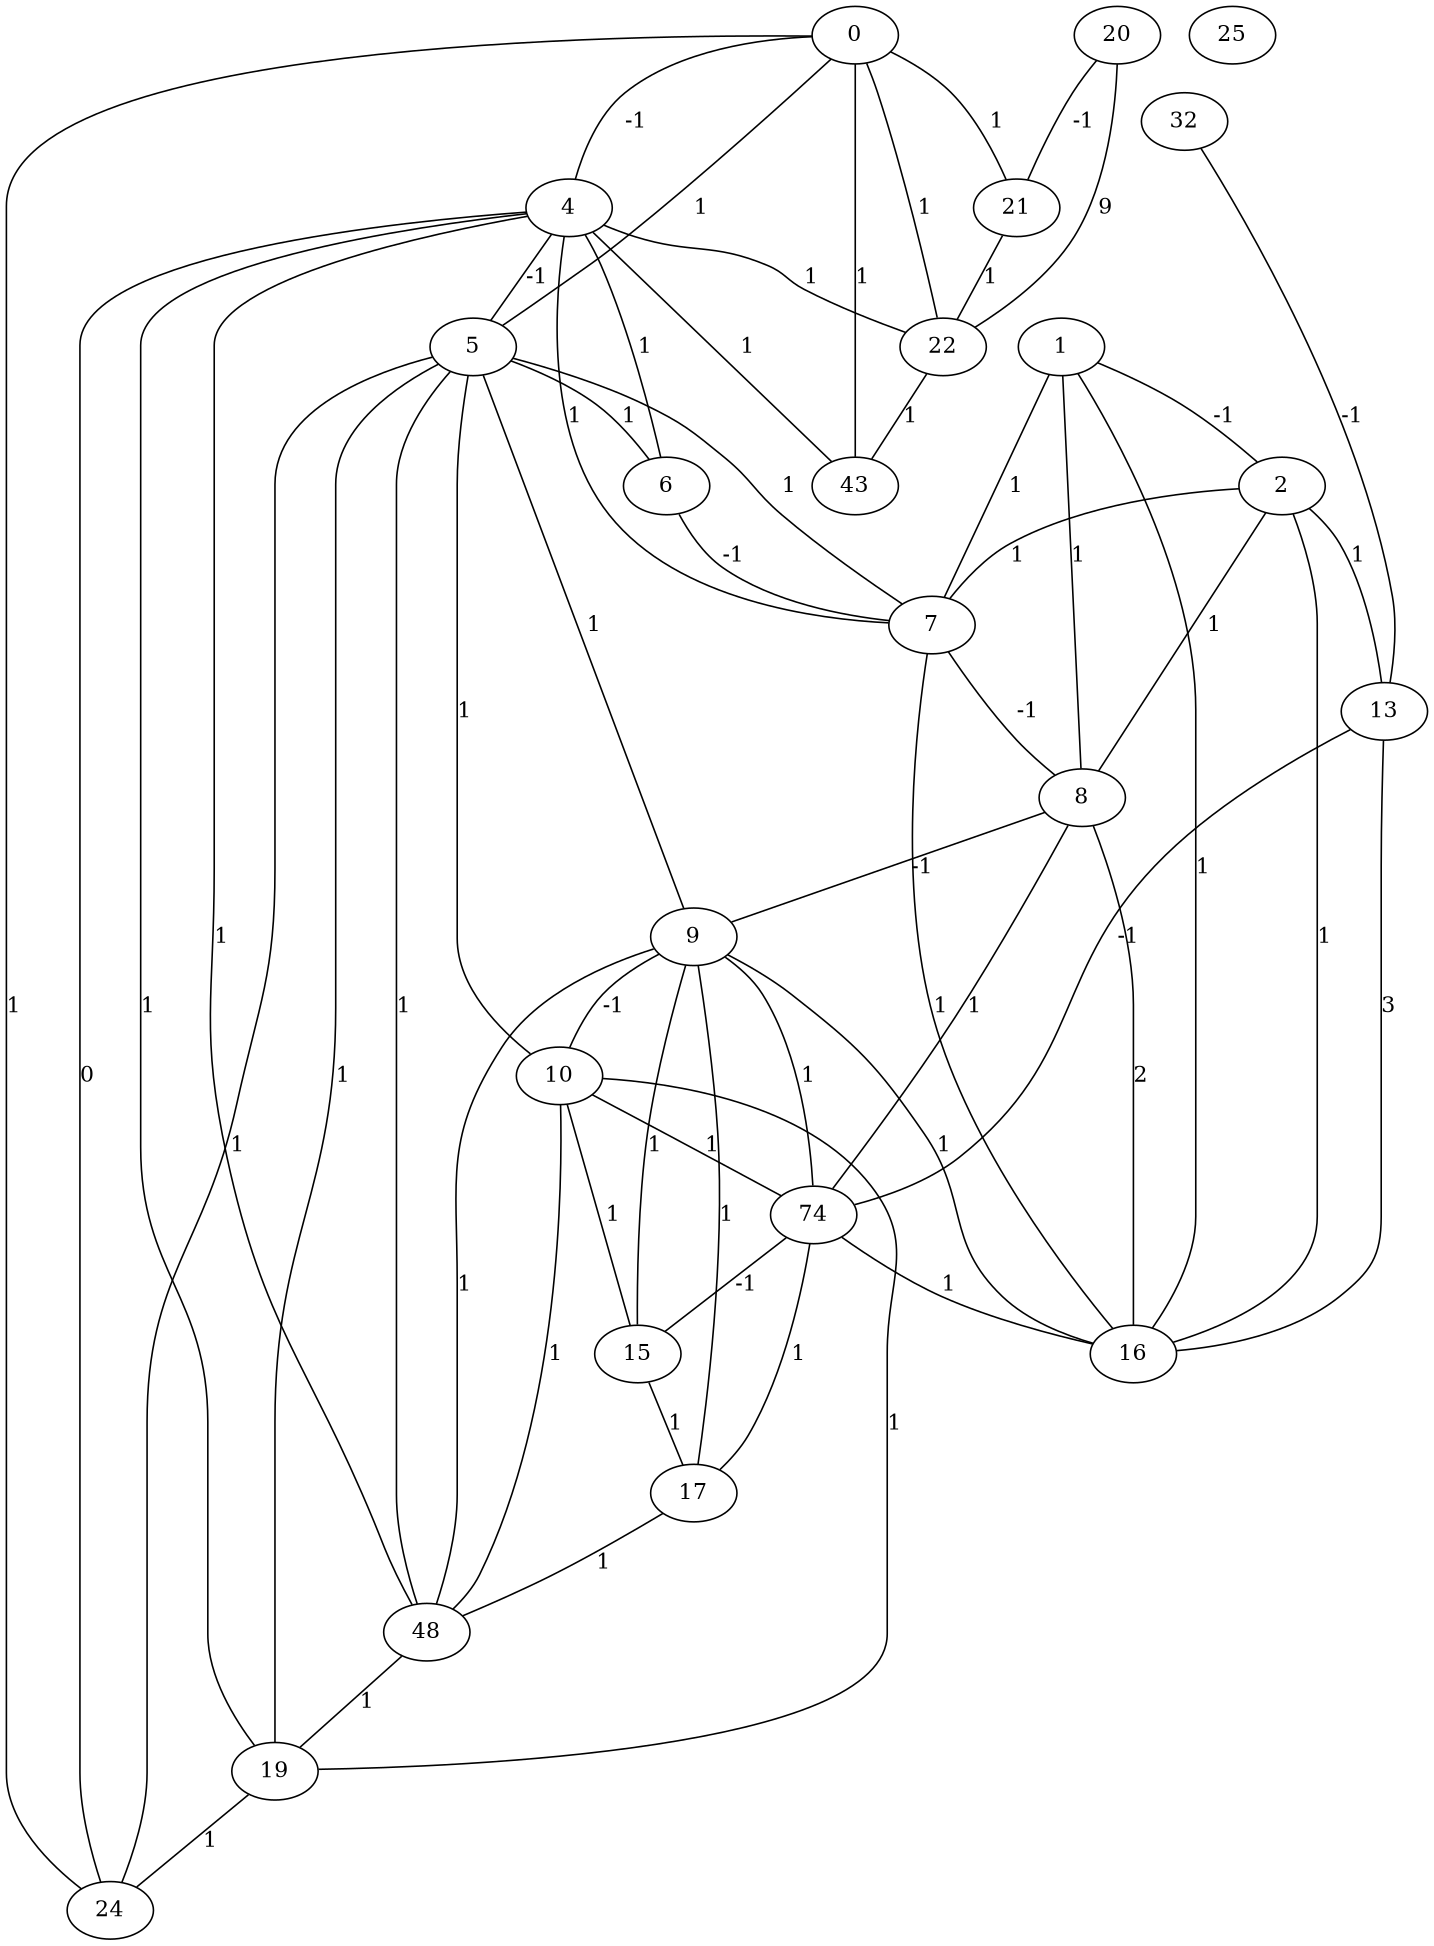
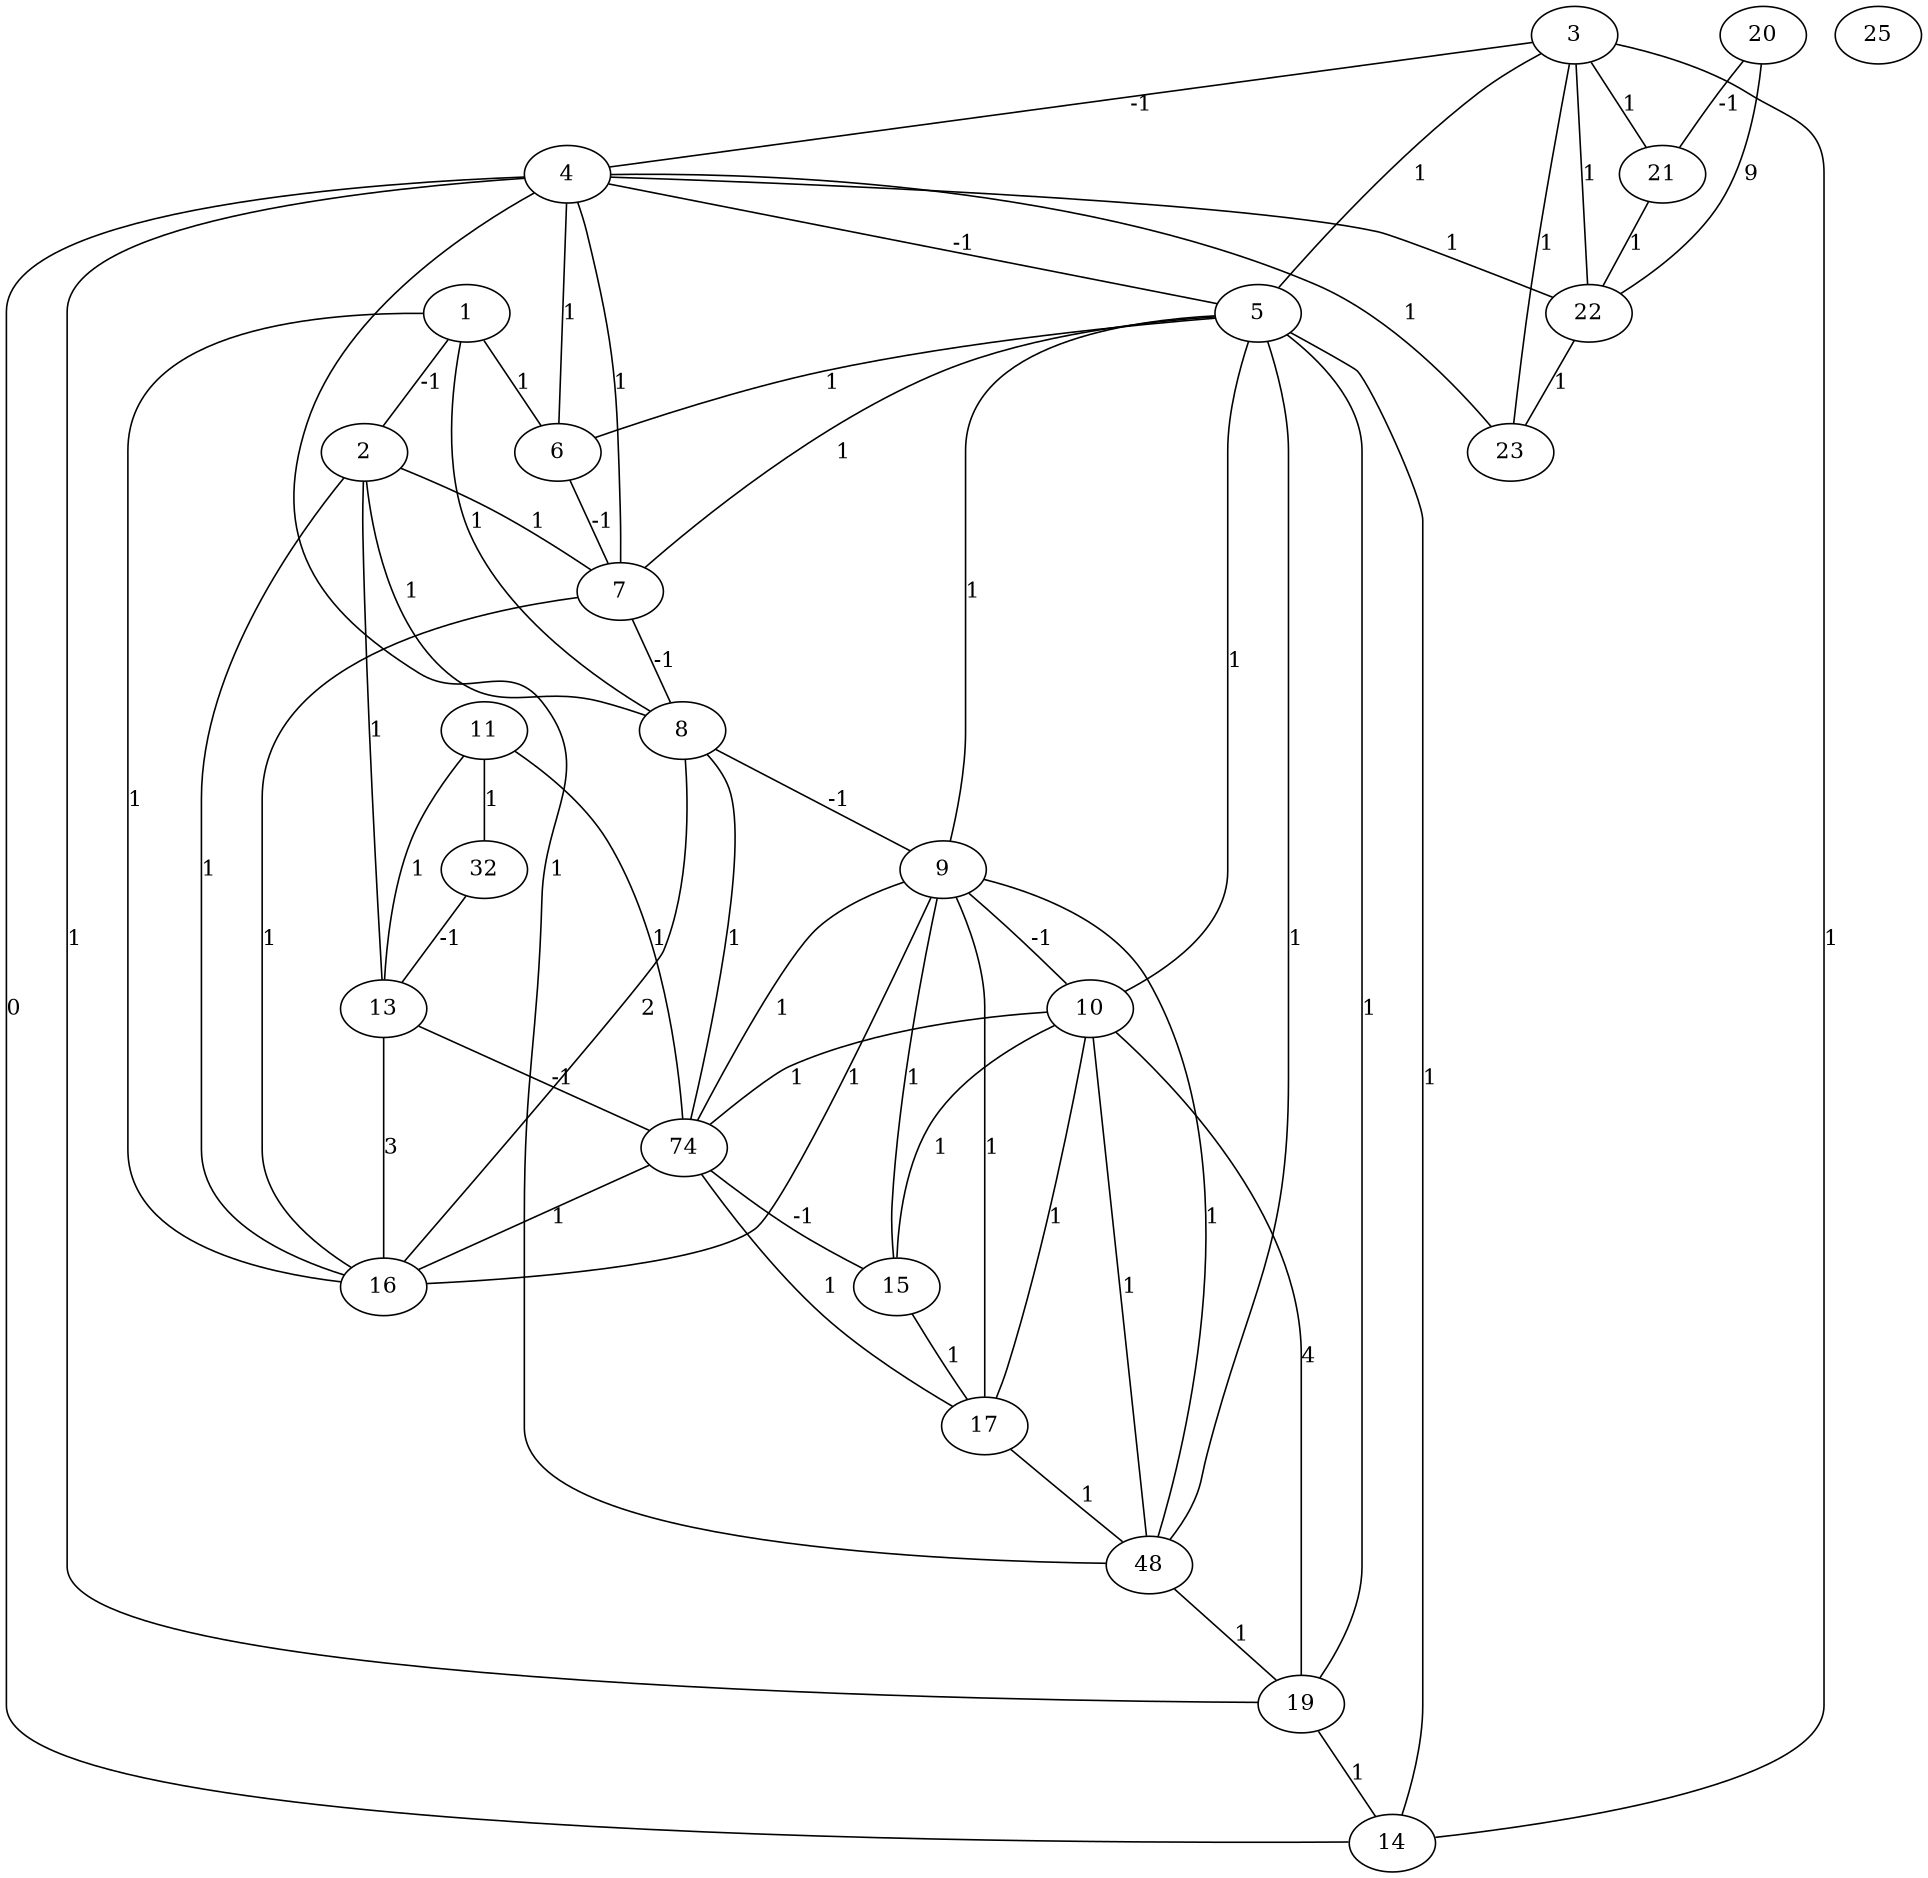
(855, 35) -> (1575, 35)
(855, 486) -> (1511, 452)
(997, 486) -> (513, 383)
none -> (484, 731)
none -> (1047, 1219)
(895, 1424) -> (1309, 1356)
(110, 1910) -> (1392, 1843)
